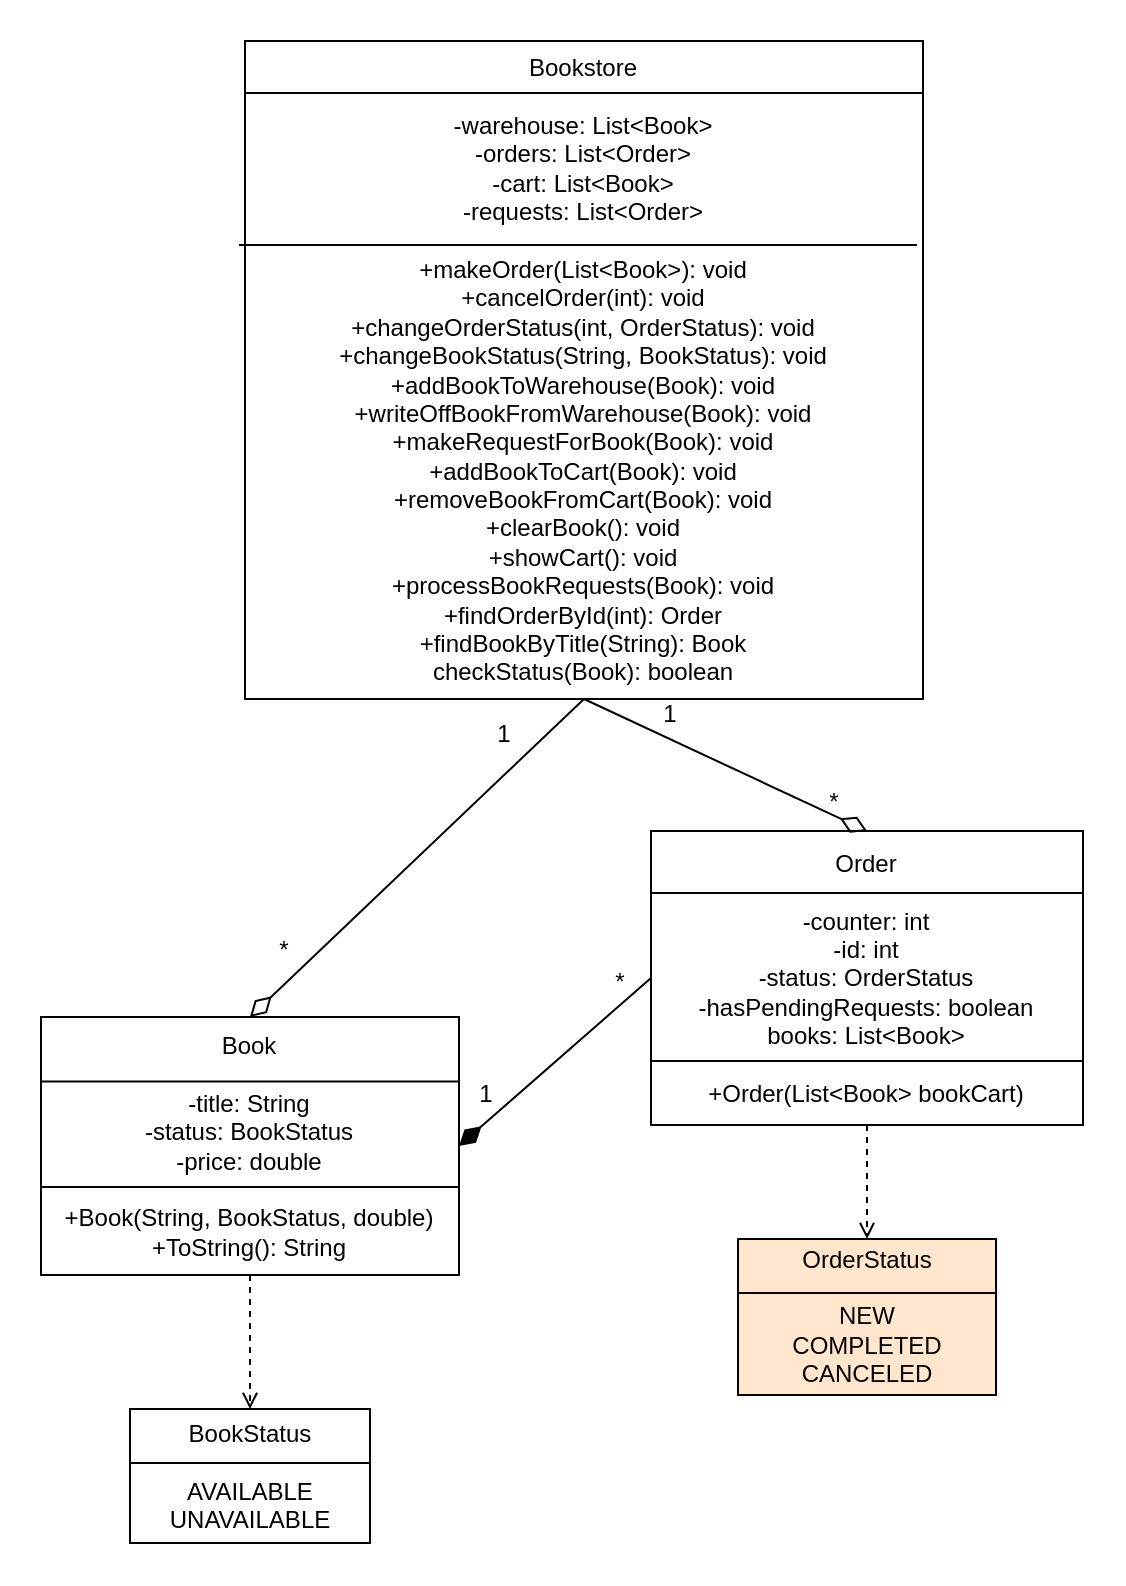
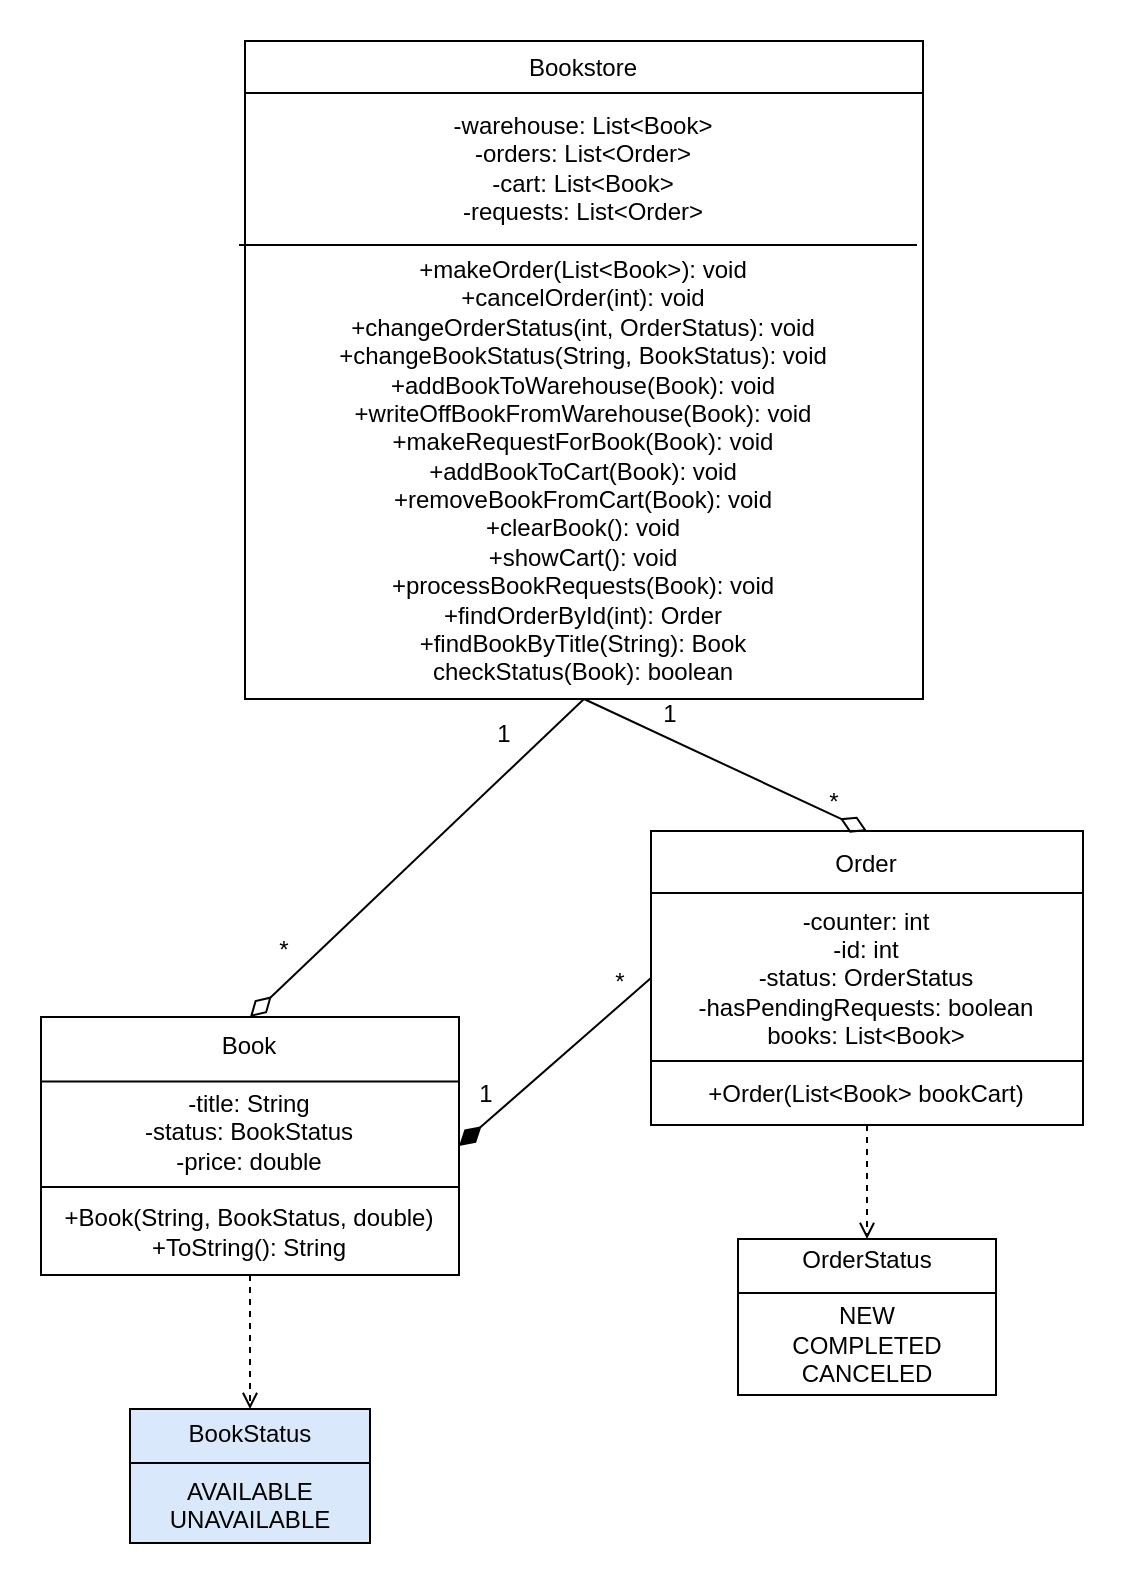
(867, 1317) -> (867, 1317)
(250, 1476) -> (250, 1476)
